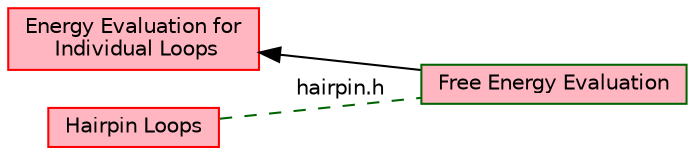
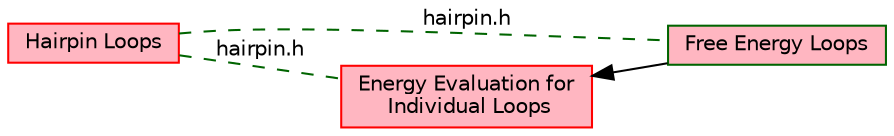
none -> (260, 67)
(554, 84) -> (777, 45)
